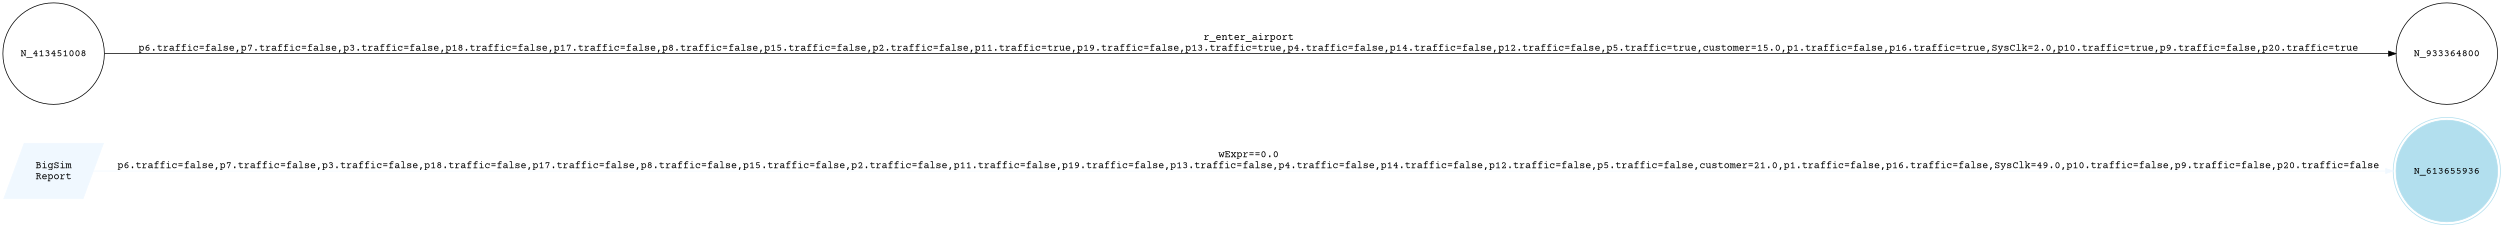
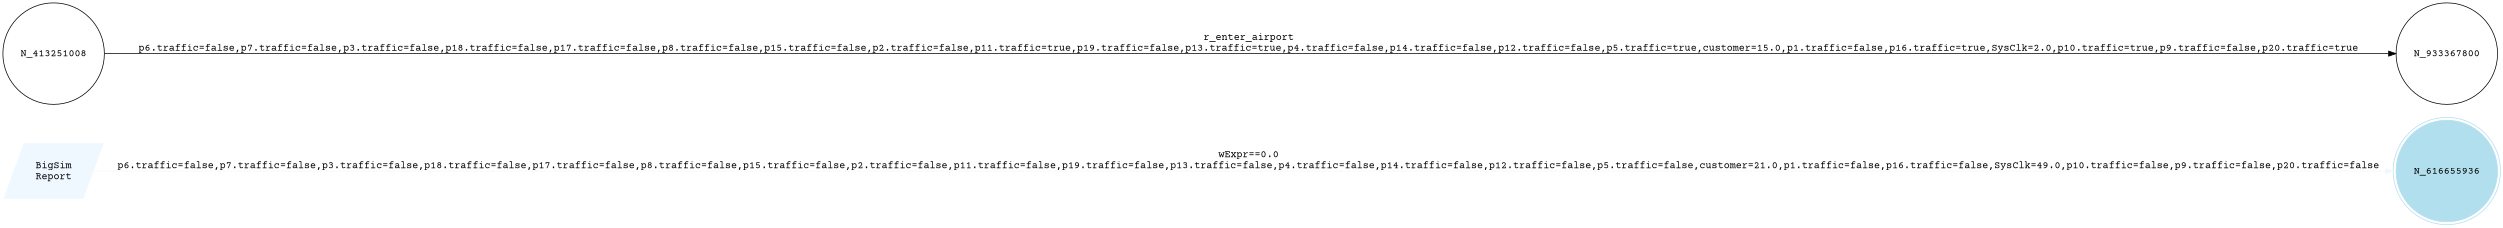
(54, 54) -> (54, 54)
(2447, 54) -> (2447, 54)
(2447, 171) -> (2447, 171)
